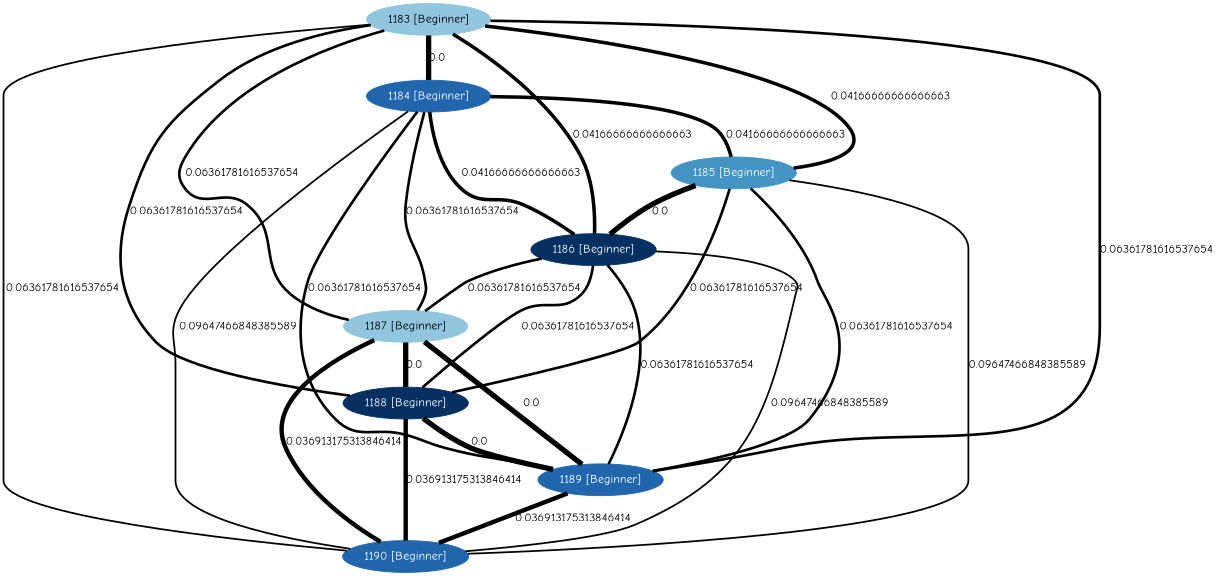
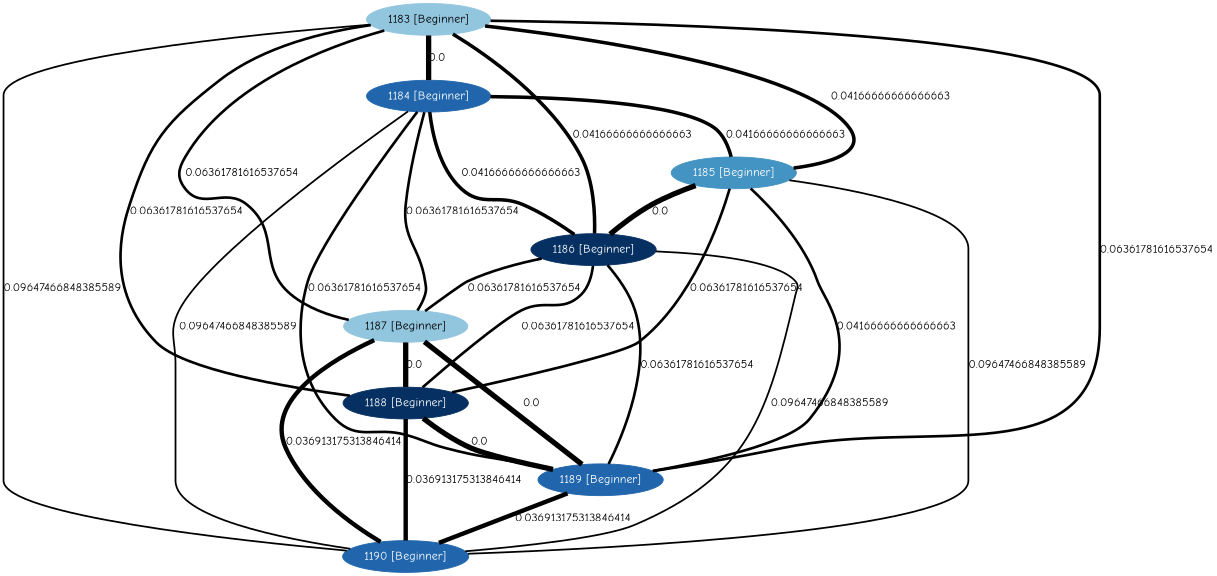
(63, 288) -> (63, 288)
(896, 326) -> (896, 326)
